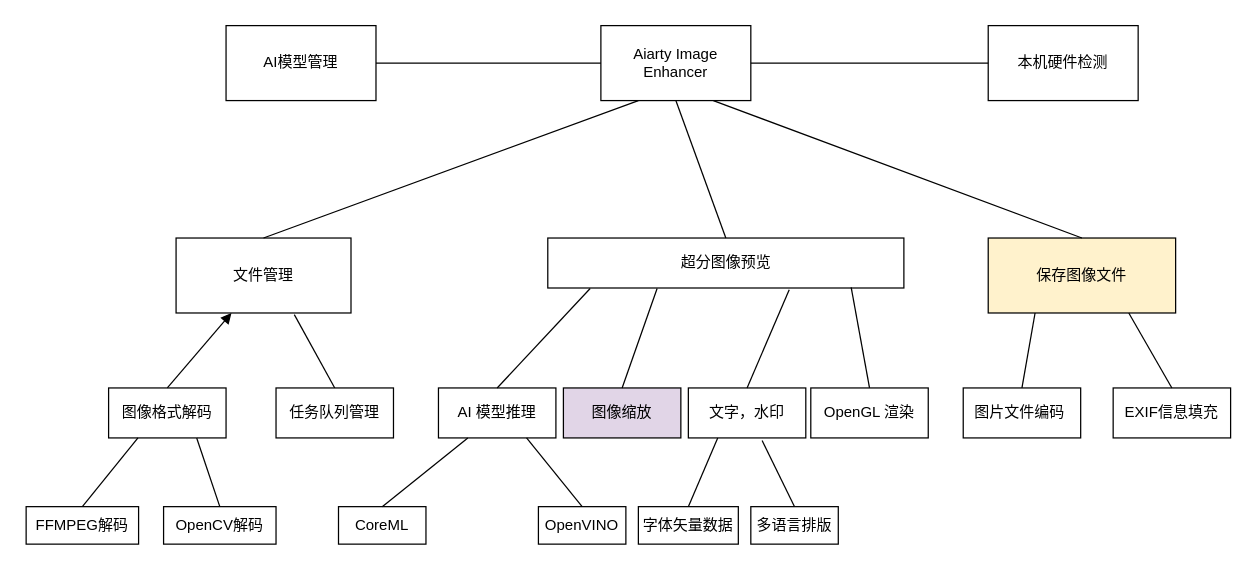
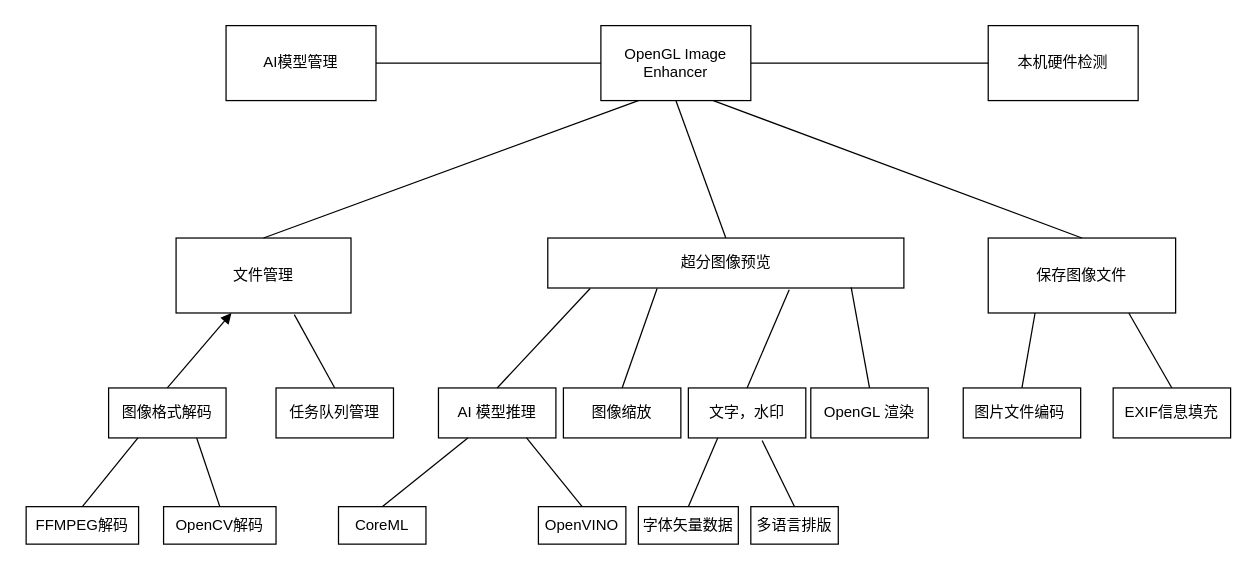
(676, 63) -> (676, 63)
(1082, 276) -> (1082, 276)
(622, 413) -> (622, 413)
